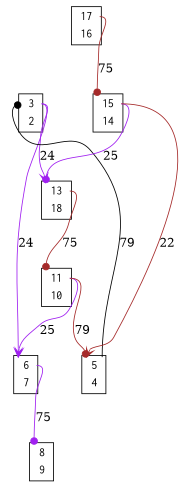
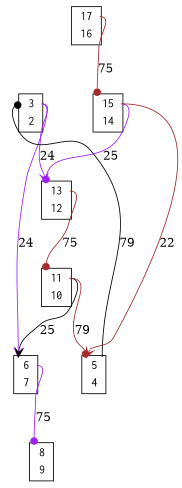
(56, 208) -> (56, 208)
(58, 318) -> (58, 318)
